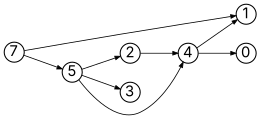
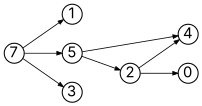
(215, 35) -> none
(215, 53) -> (157, 73)
(99, 81) -> (41, 71)
